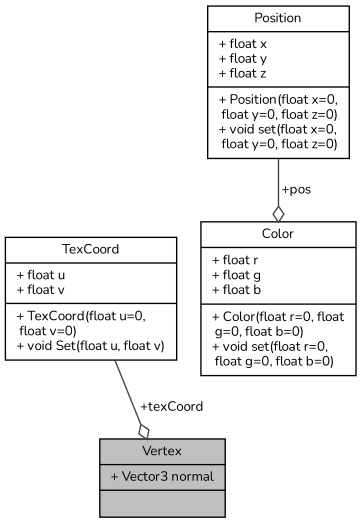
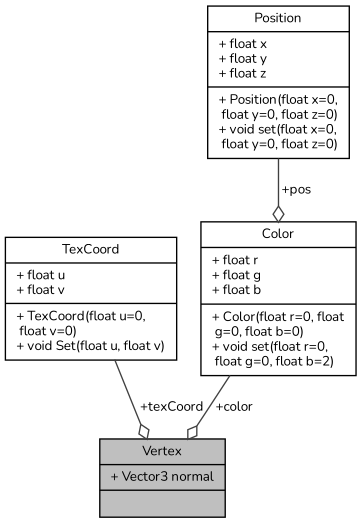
(273, 361) -> (273, 361)
none -> (214, 401)
